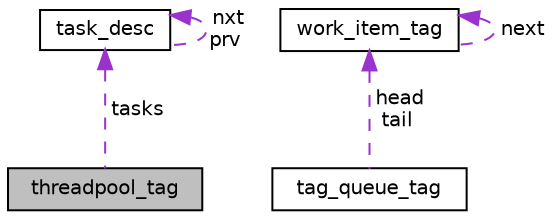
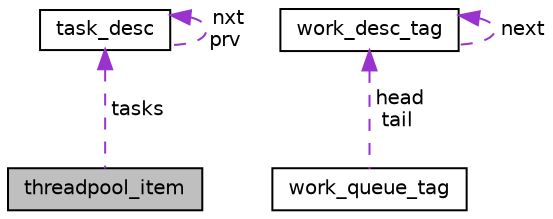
(370, 30) -> (370, 30)
(105, 189) -> (105, 189)
(370, 189) -> (370, 189)
